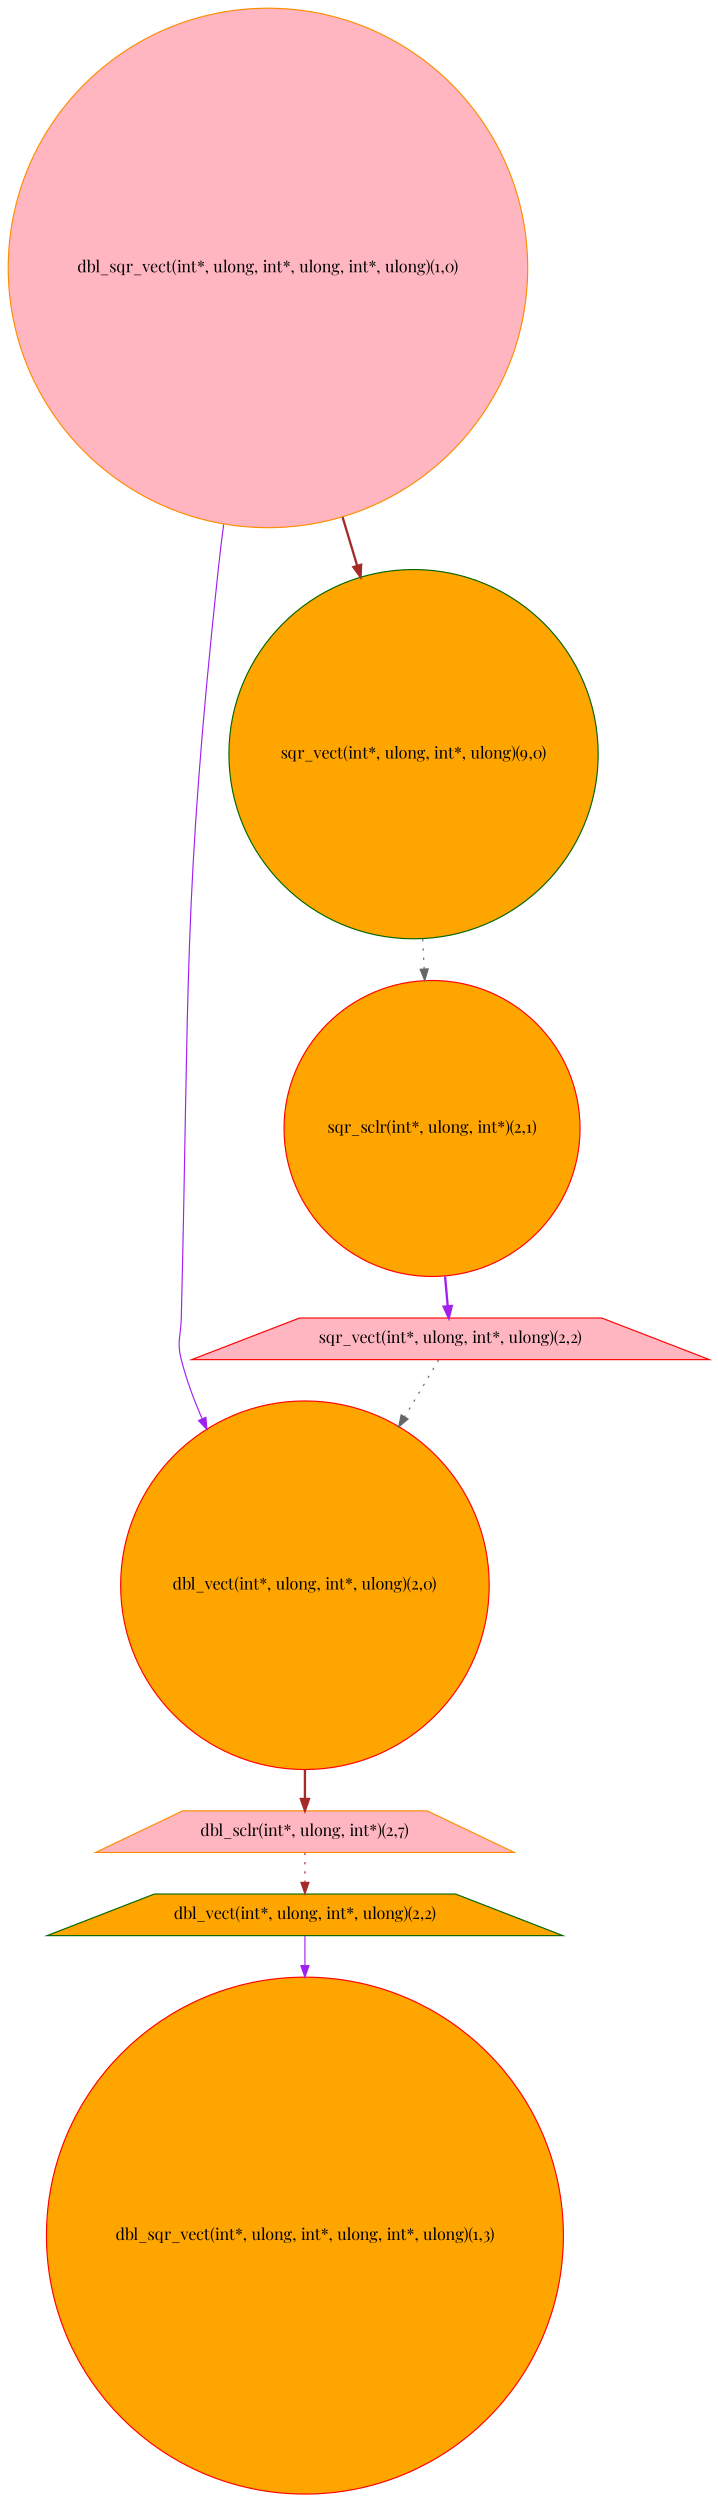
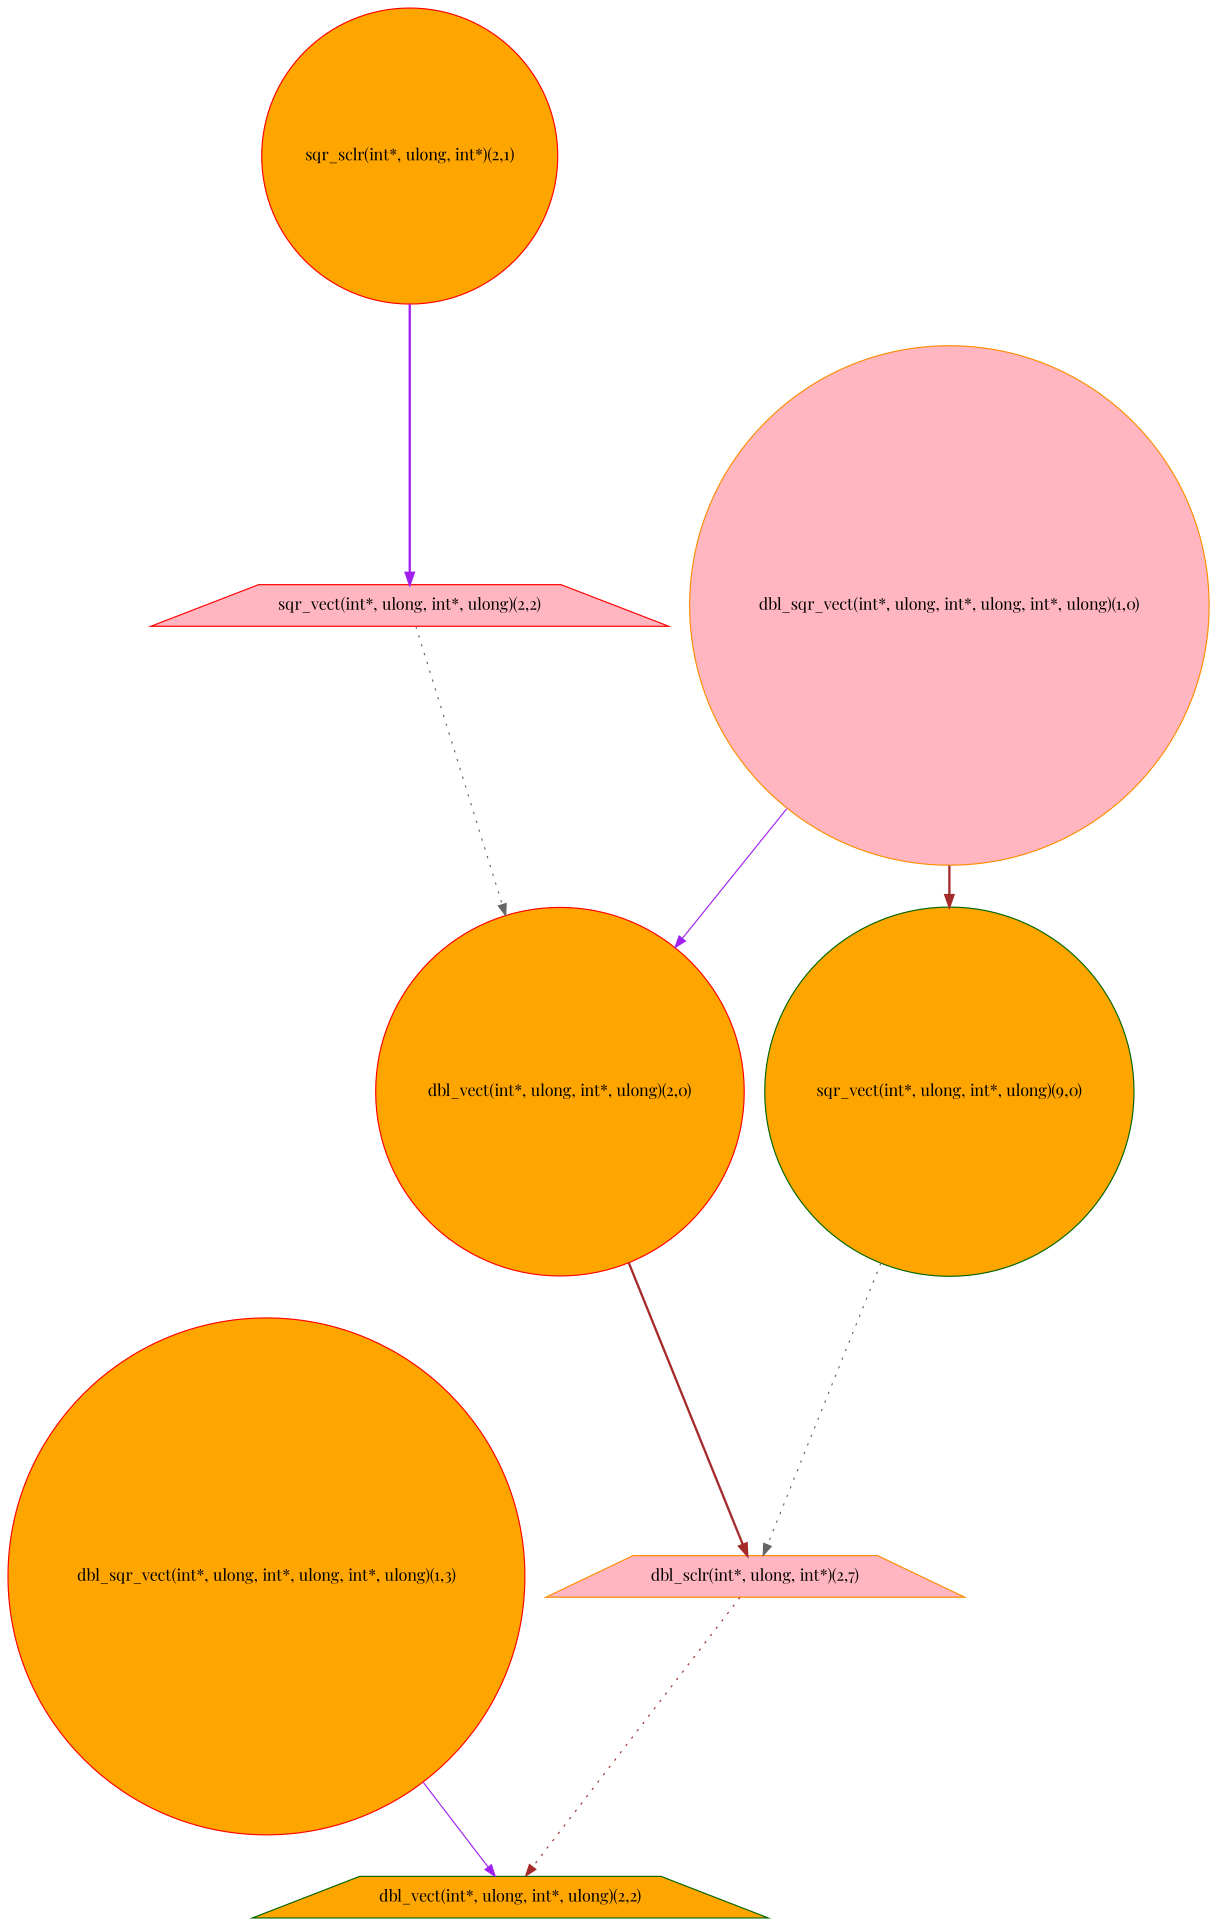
(423, 954) -> (824, 1404)
(305, 1951) -> (456, 1825)
